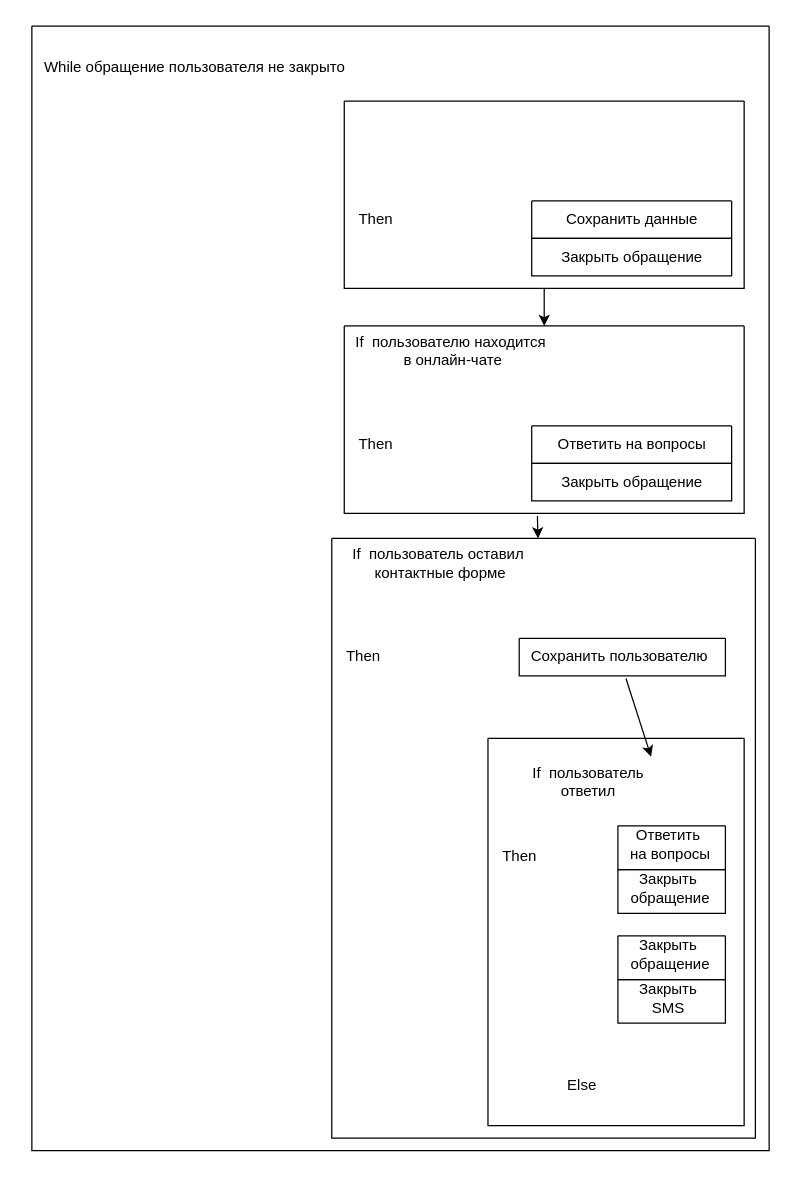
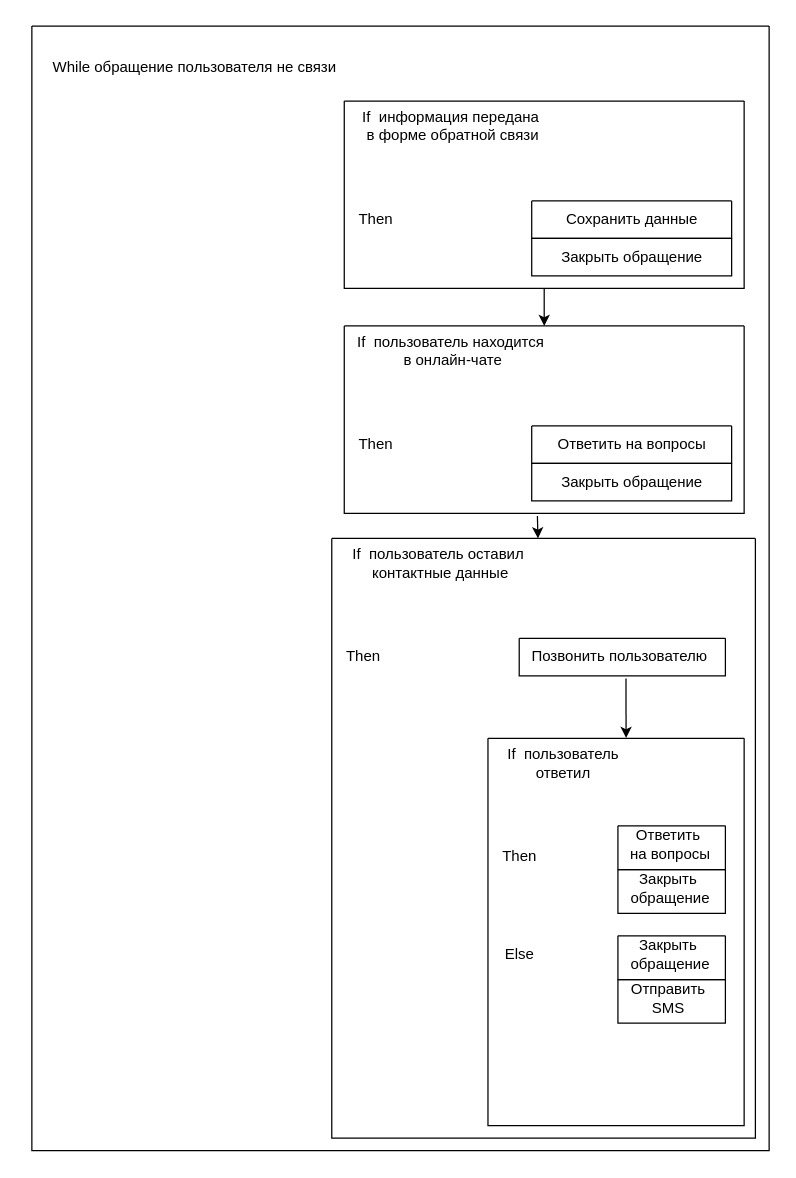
(195, 67) -> (195, 67)
none -> (451, 126)
(451, 351) -> (451, 351)
(439, 563) -> (439, 563)
(620, 657) -> (620, 657)
(588, 782) -> (563, 763)
(669, 998) -> (669, 998)
(582, 1086) -> (519, 954)
